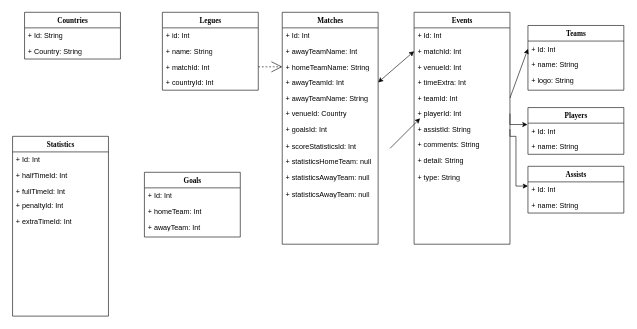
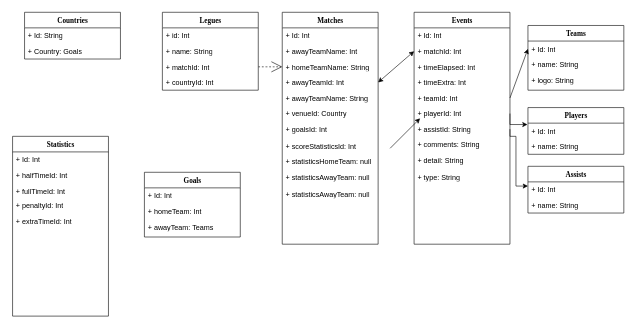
(58, 52) -> (56, 52)
(443, 68) -> (450, 68)
(175, 228) -> (179, 228)
